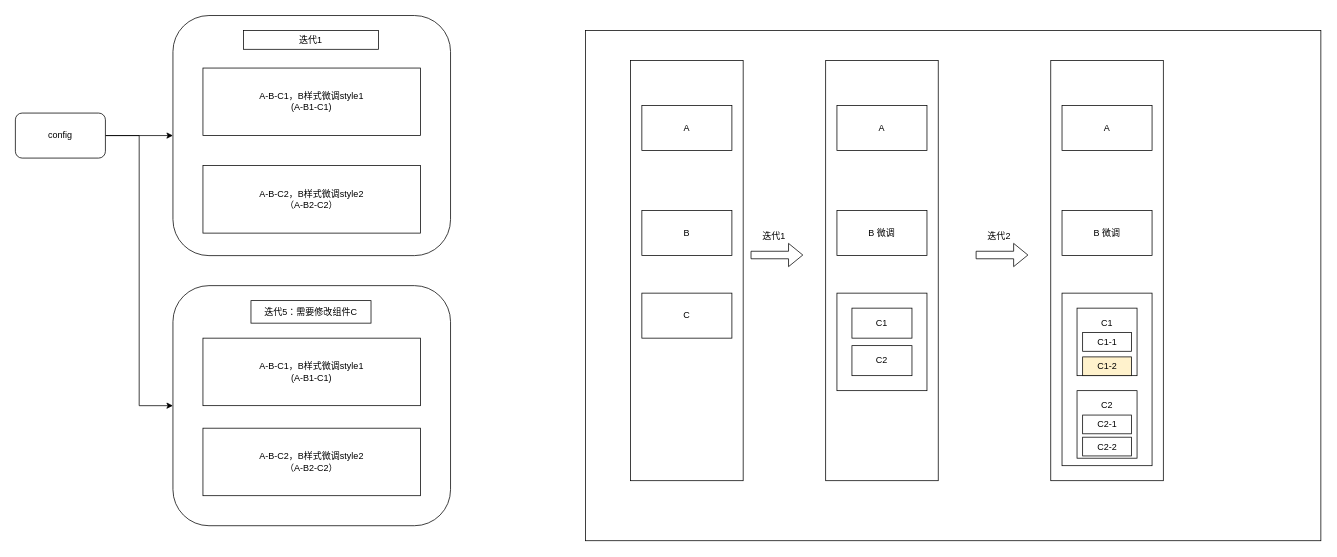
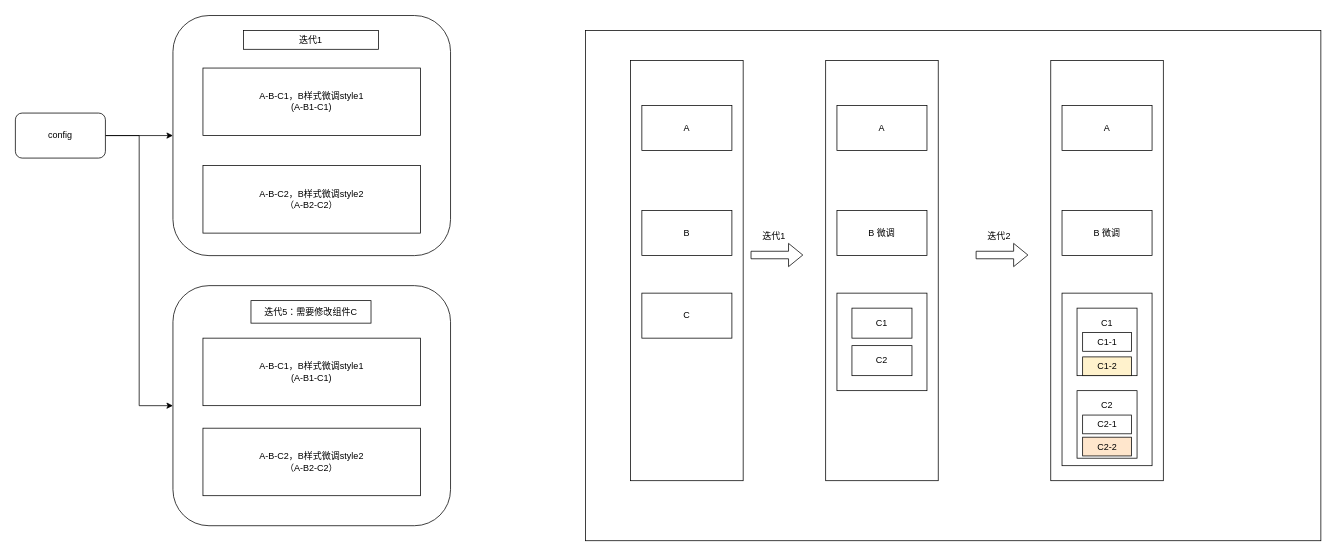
(1107, 446) -> (1107, 446)
